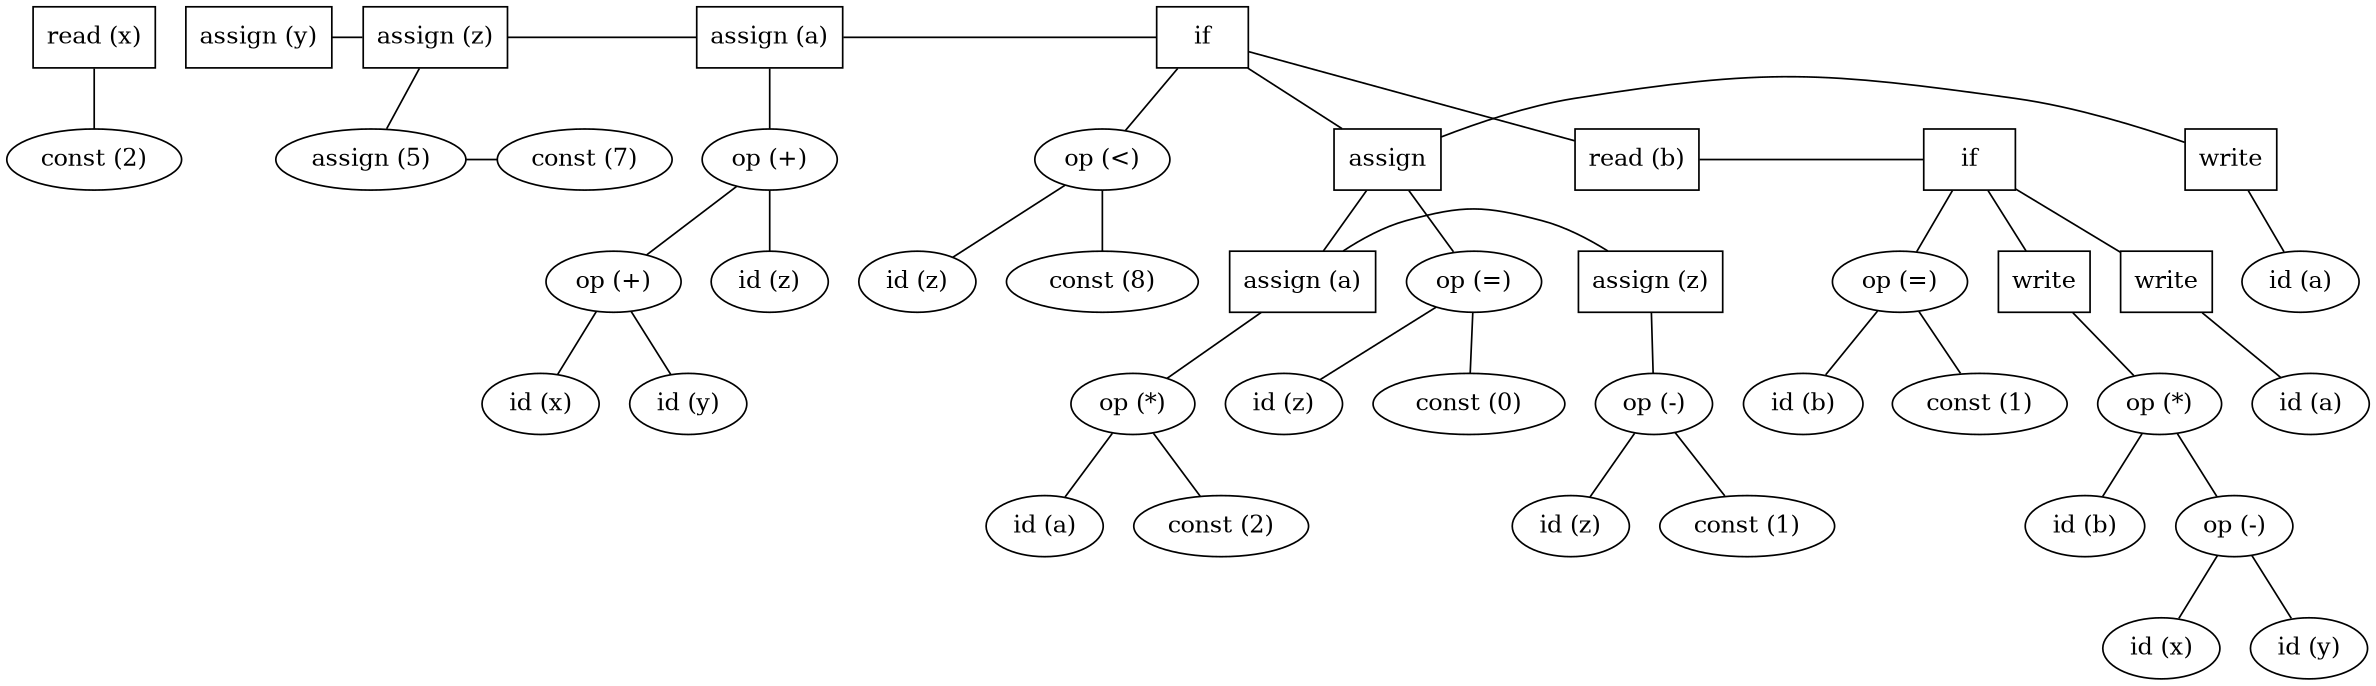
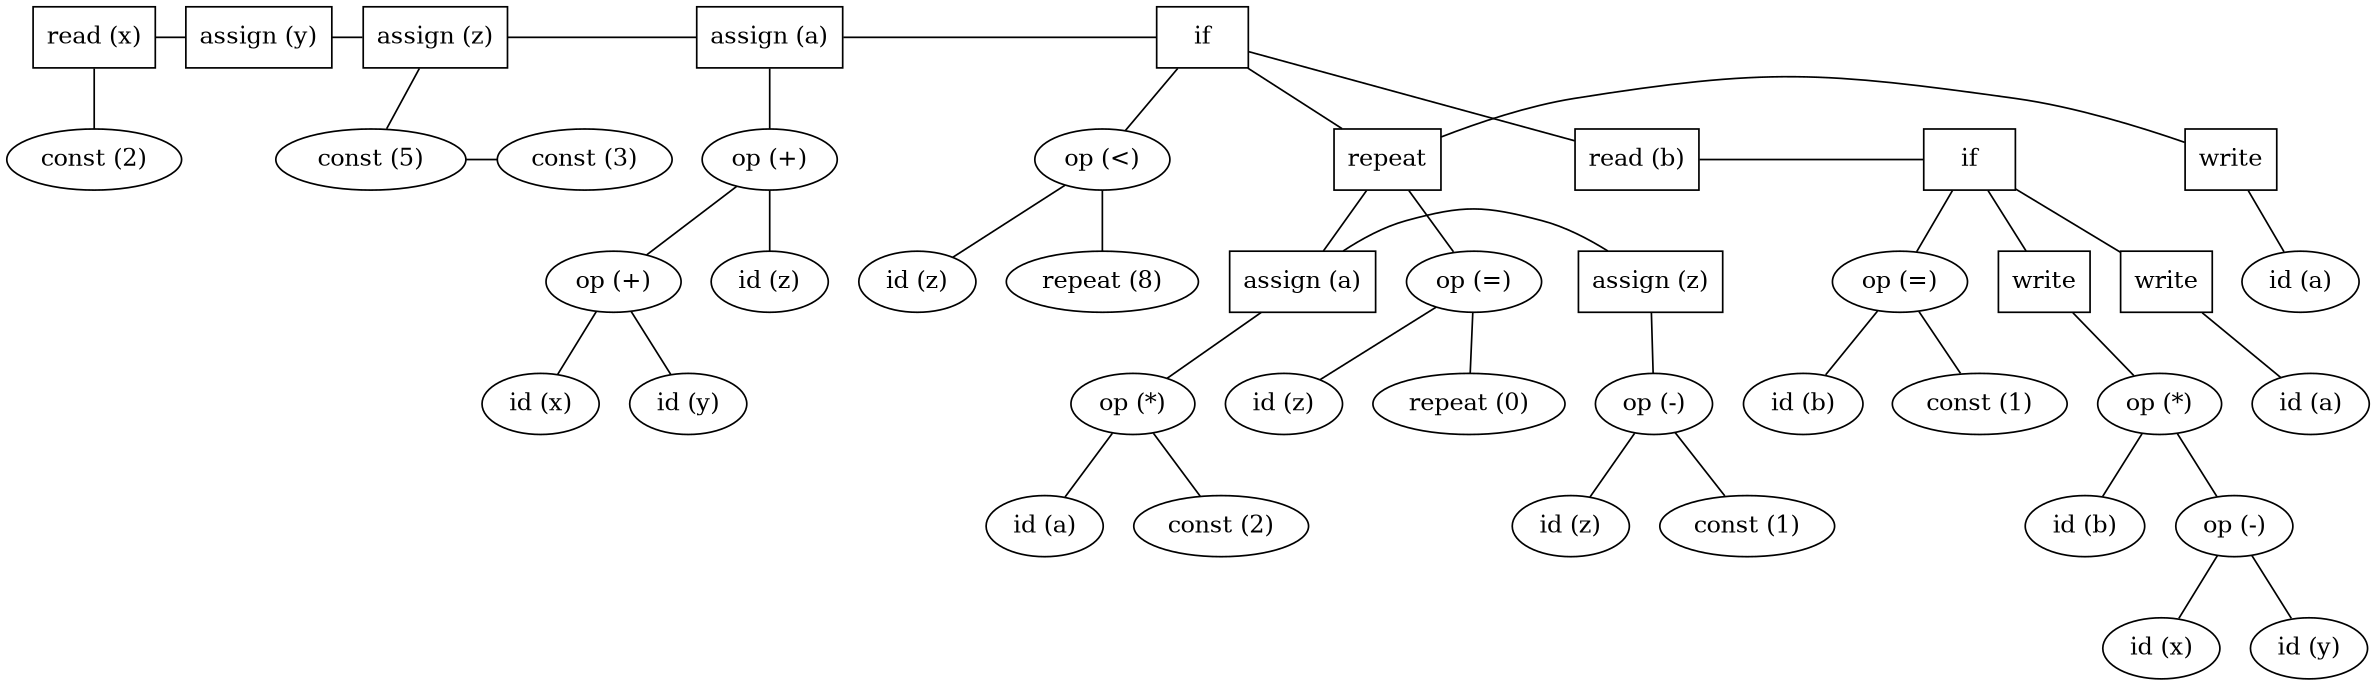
none -> (171, 37)
(371, 160) -> (371, 160)
(585, 160) -> (585, 160)
(1387, 160) -> (1387, 160)
(1102, 282) -> (1102, 282)
(1469, 404) -> (1469, 404)
